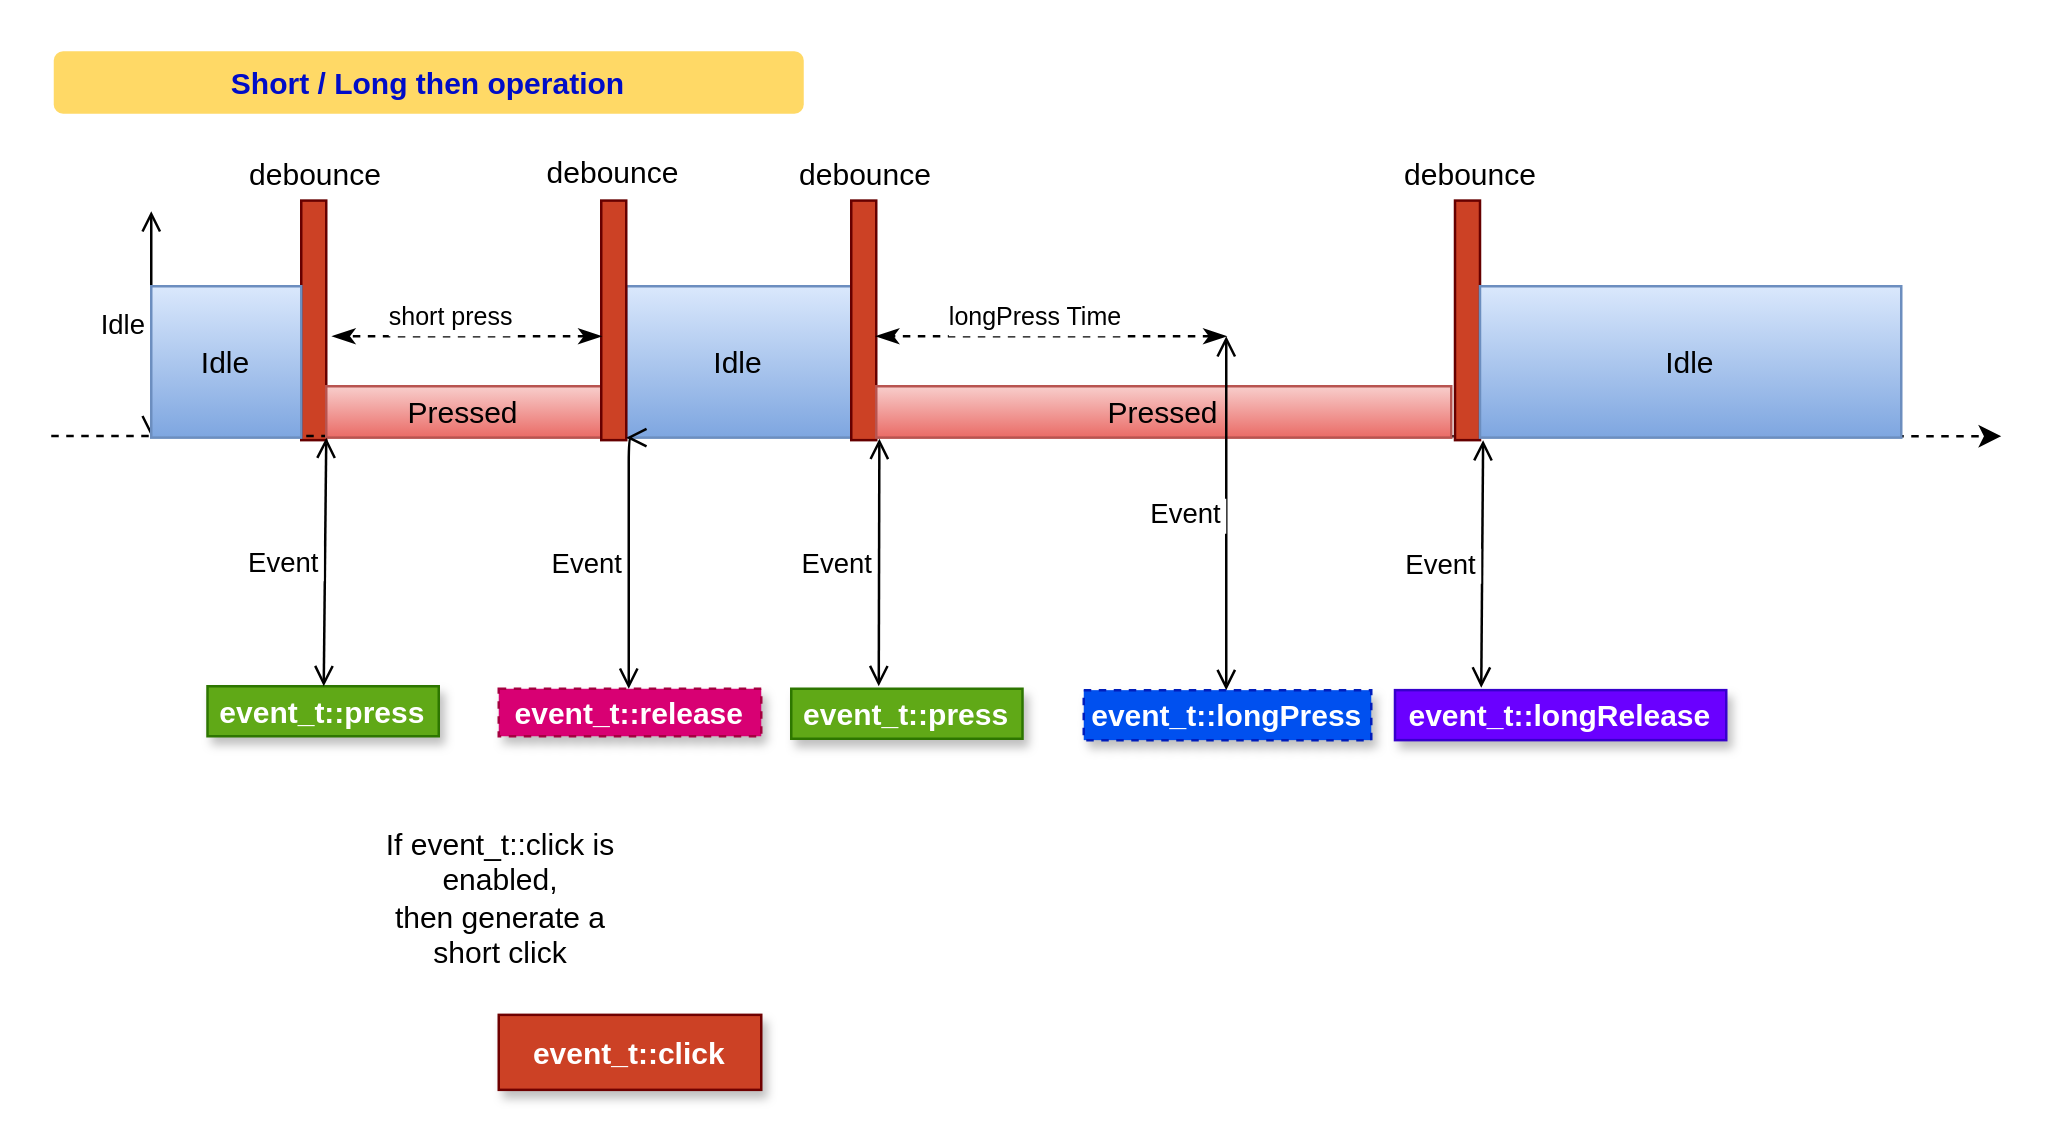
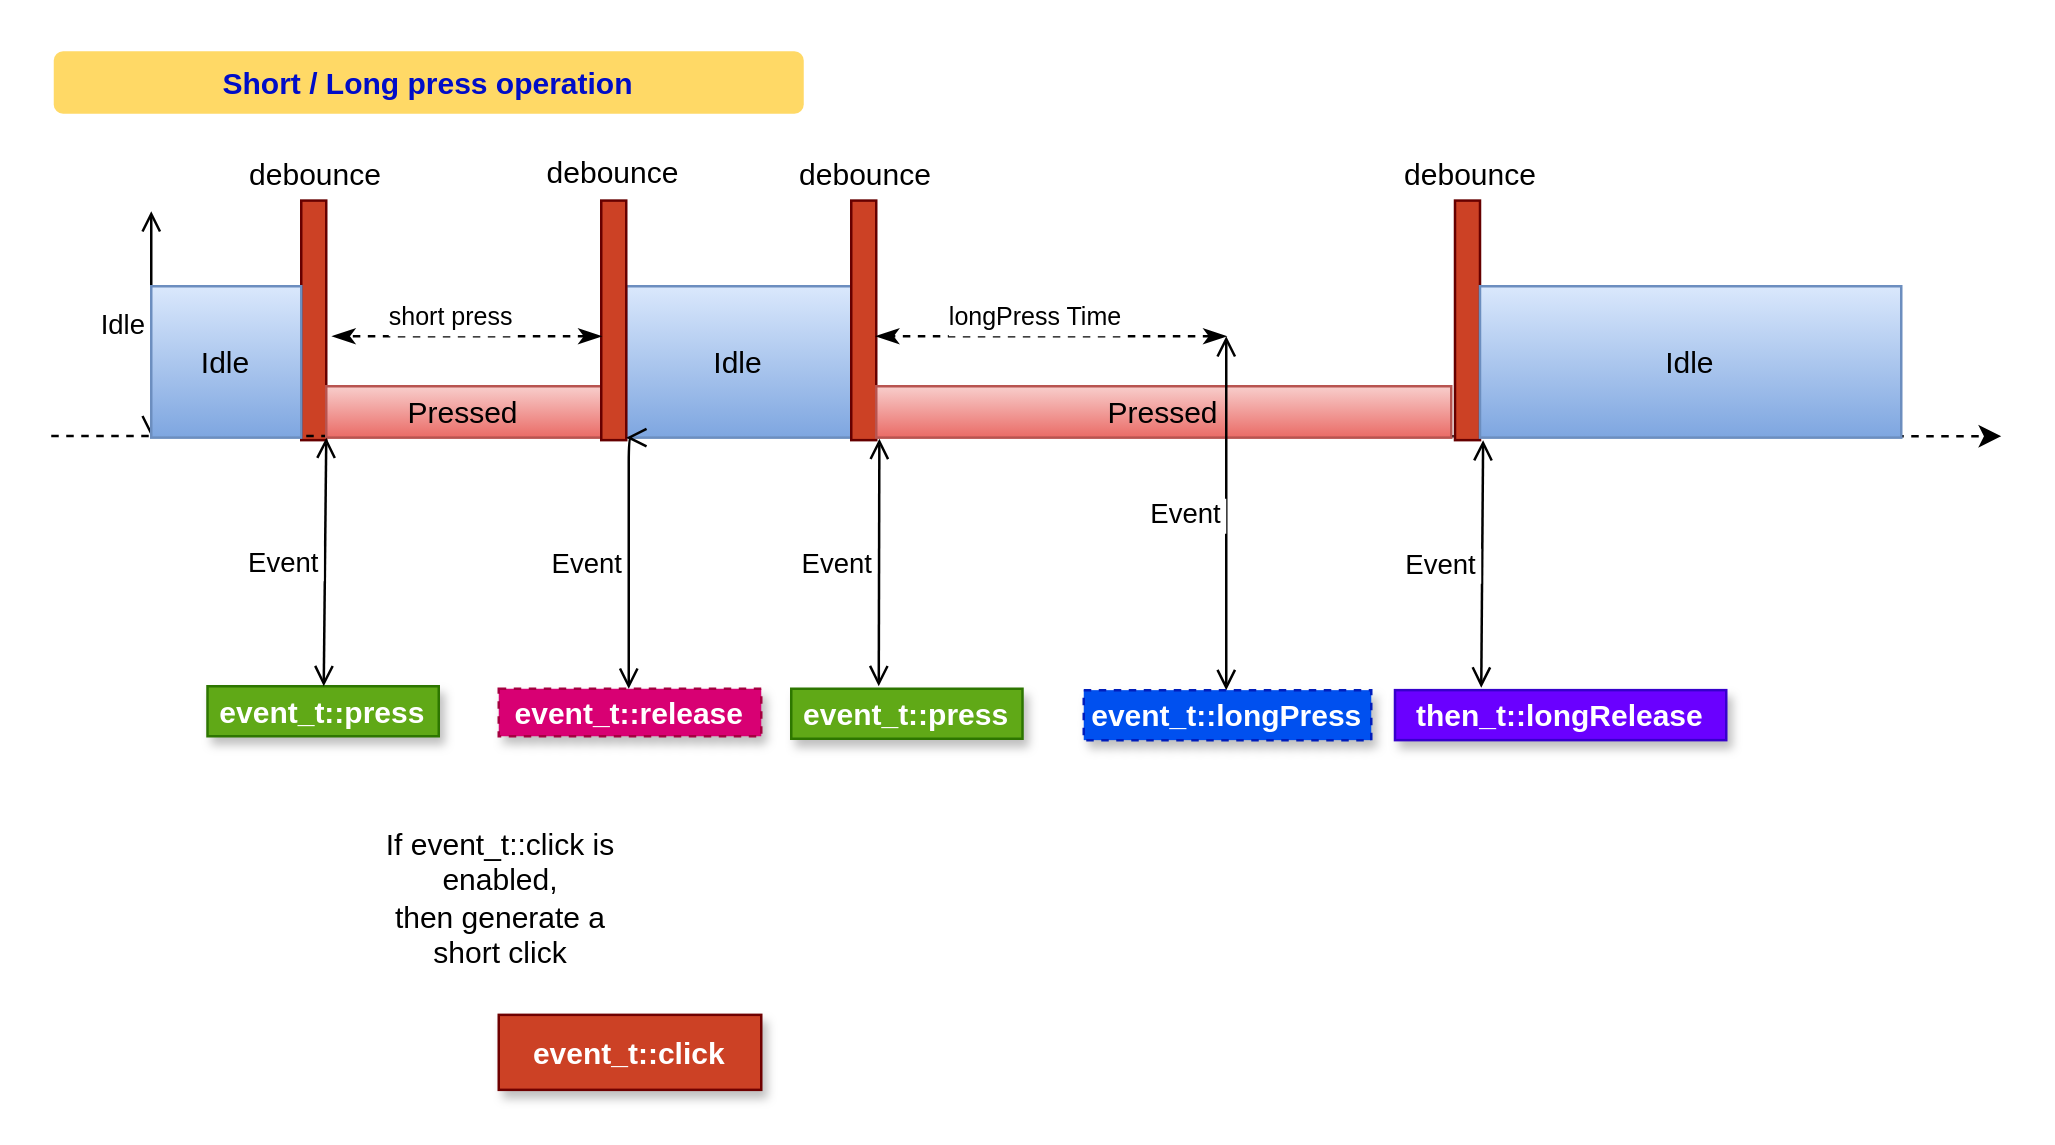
(428, 84) -> (428, 84)
(1559, 716) -> (1559, 716)
